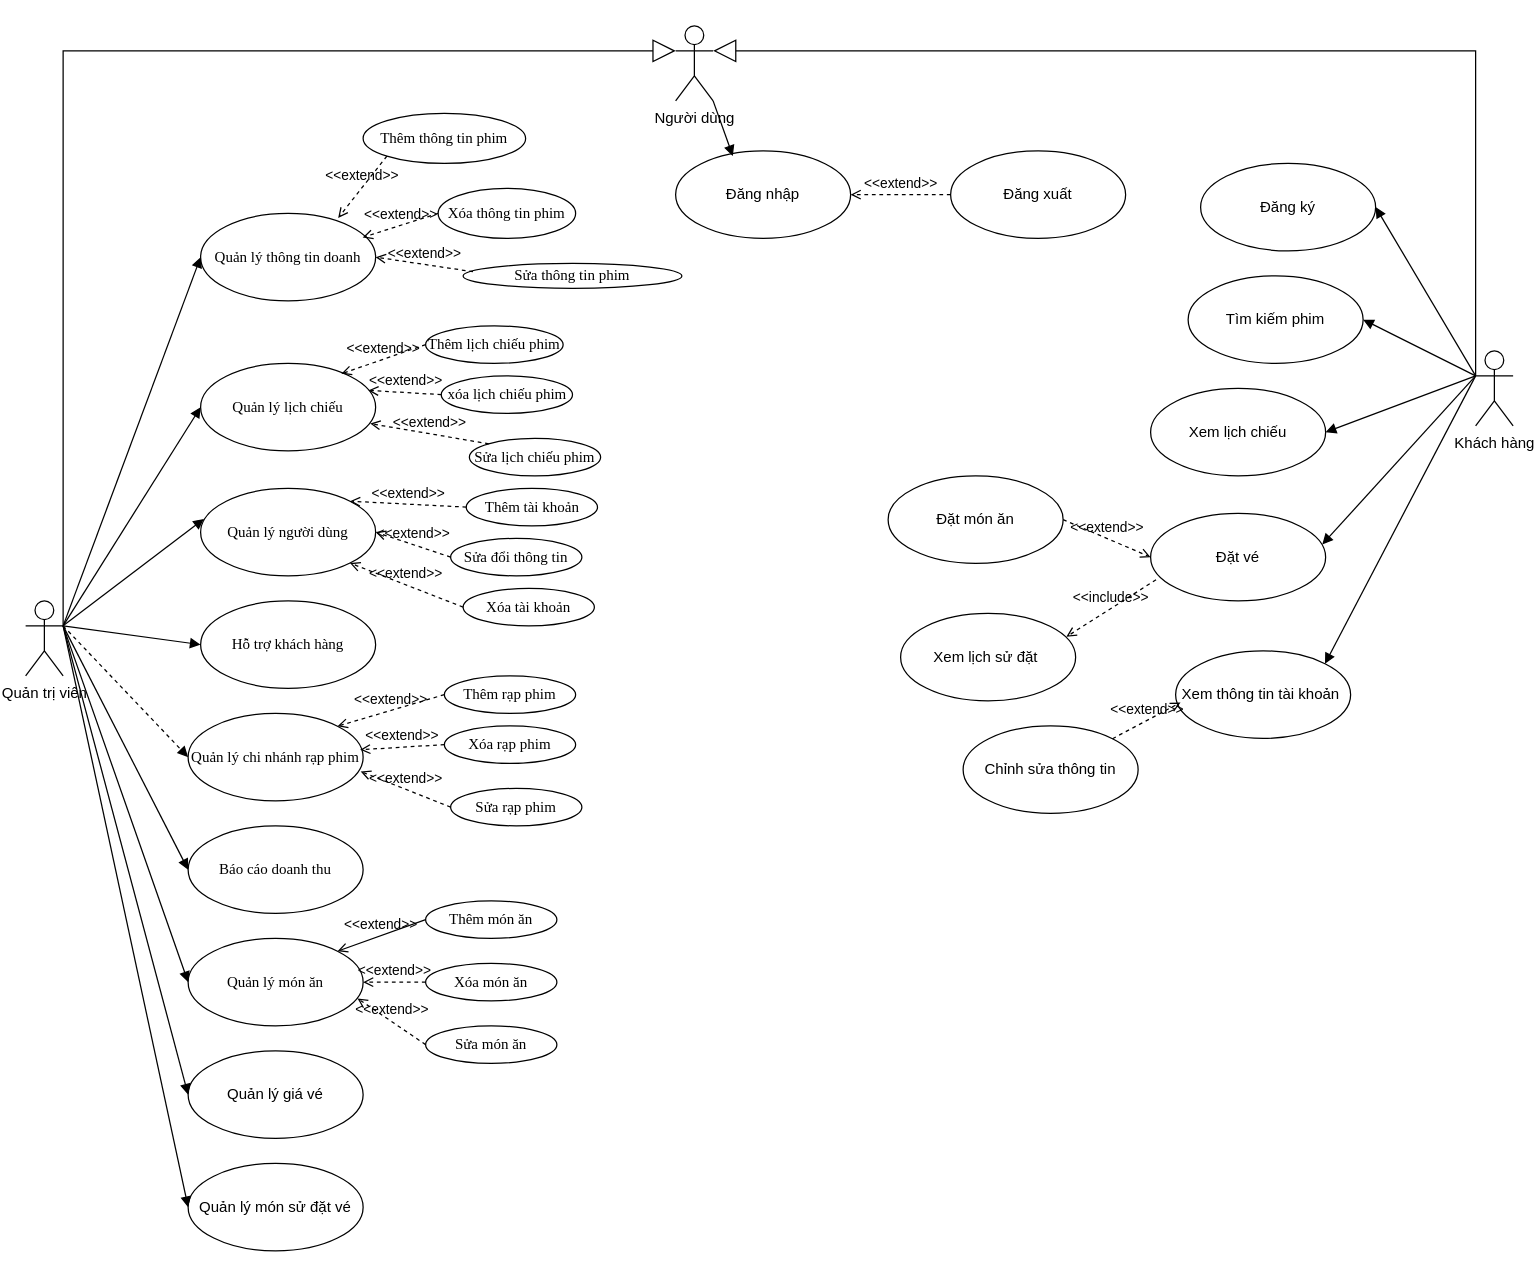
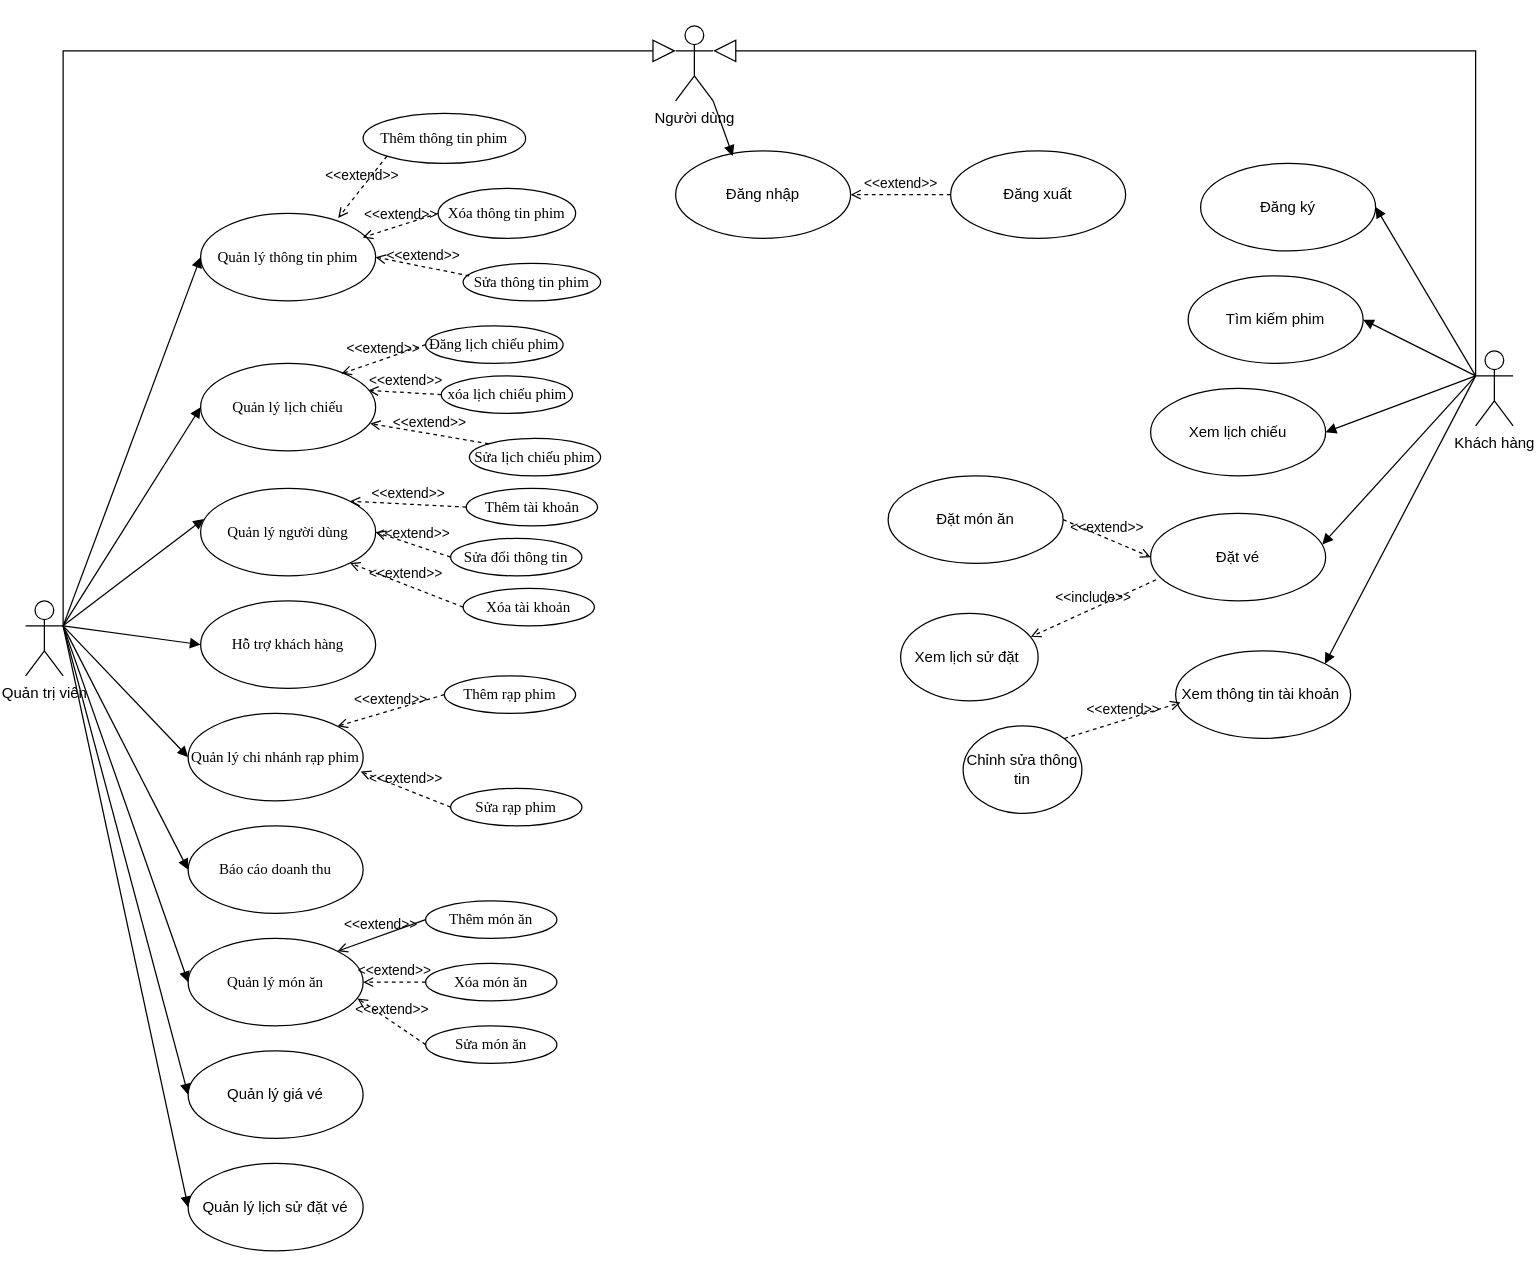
(288, 257) -> (288, 257)
(573, 276) -> (532, 282)
(494, 344) -> (494, 344)
(988, 657) -> (969, 657)
(125, 690) -> (125, 690)
(510, 744) -> none
(404, 747) -> none
(1051, 769) -> (1023, 769)
(276, 1207) -> (276, 1207)
